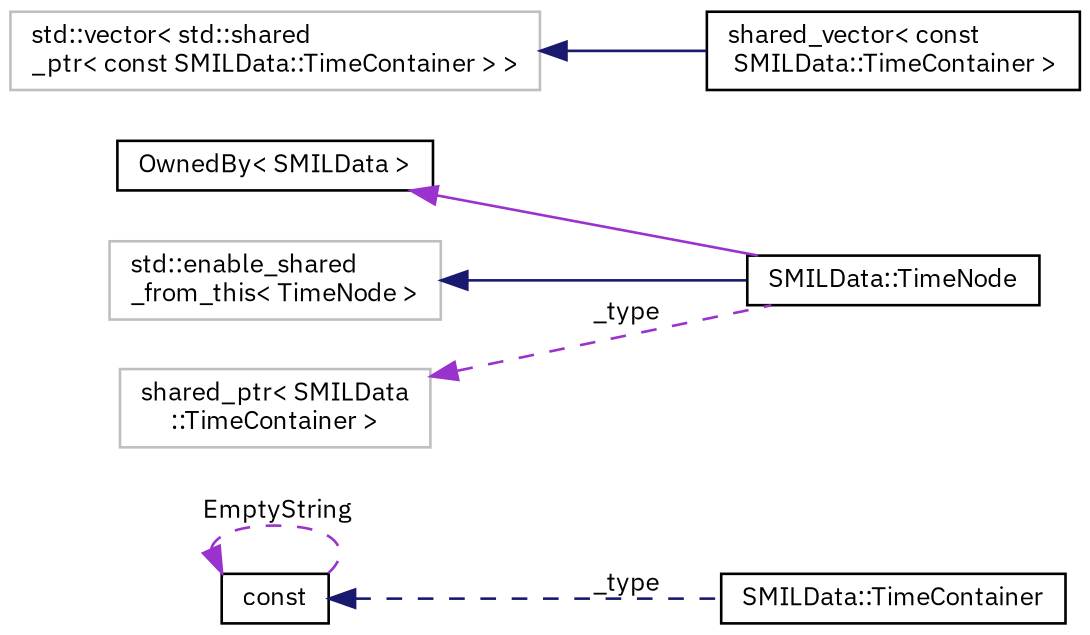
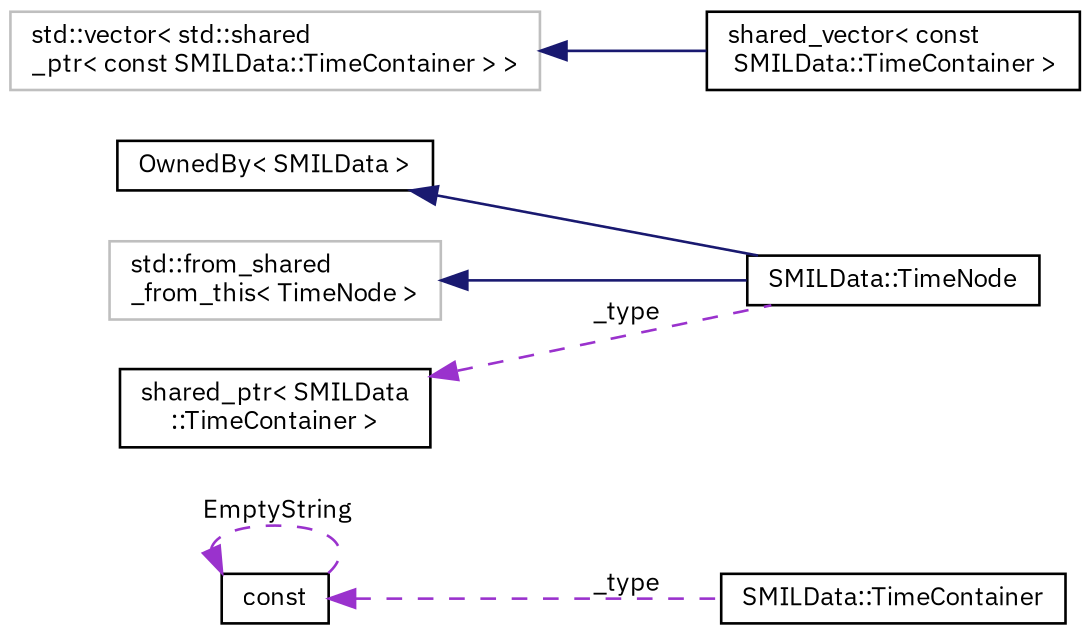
(597, 225) -> (597, 225)
(275, 280) -> (275, 280)
(275, 408) -> (275, 408)
(538, 599) -> (538, 599)
